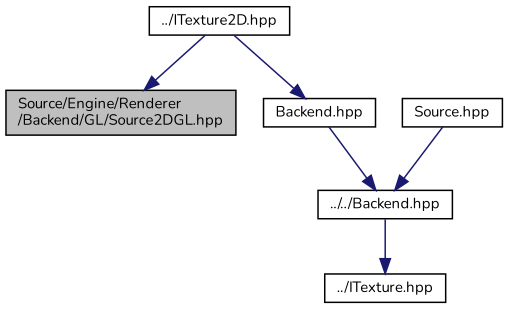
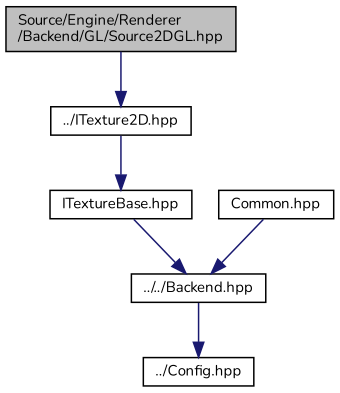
(180, 58) -> (121, 71)
(320, 113) -> (121, 205)
(452, 113) -> (276, 205)
(385, 288) -> (199, 372)
